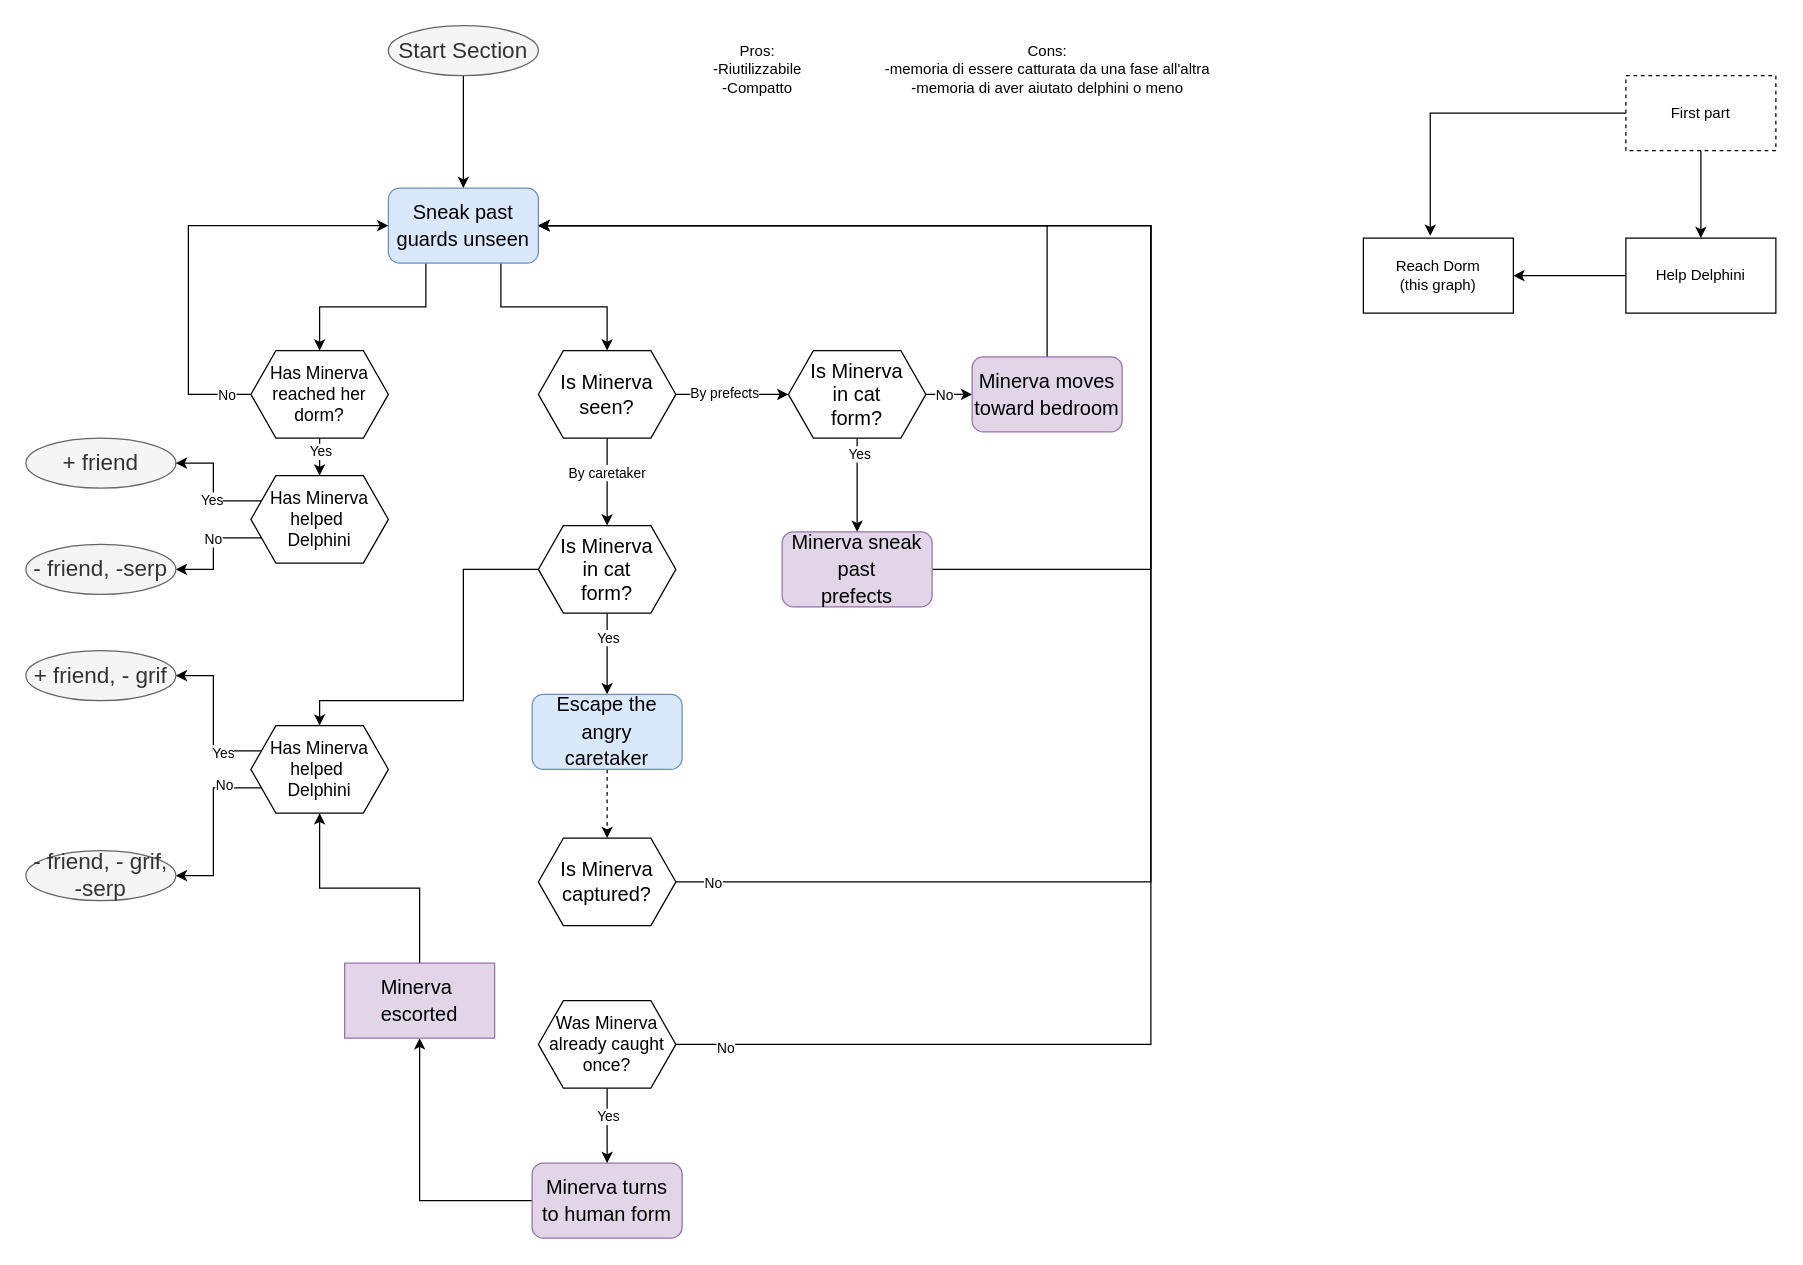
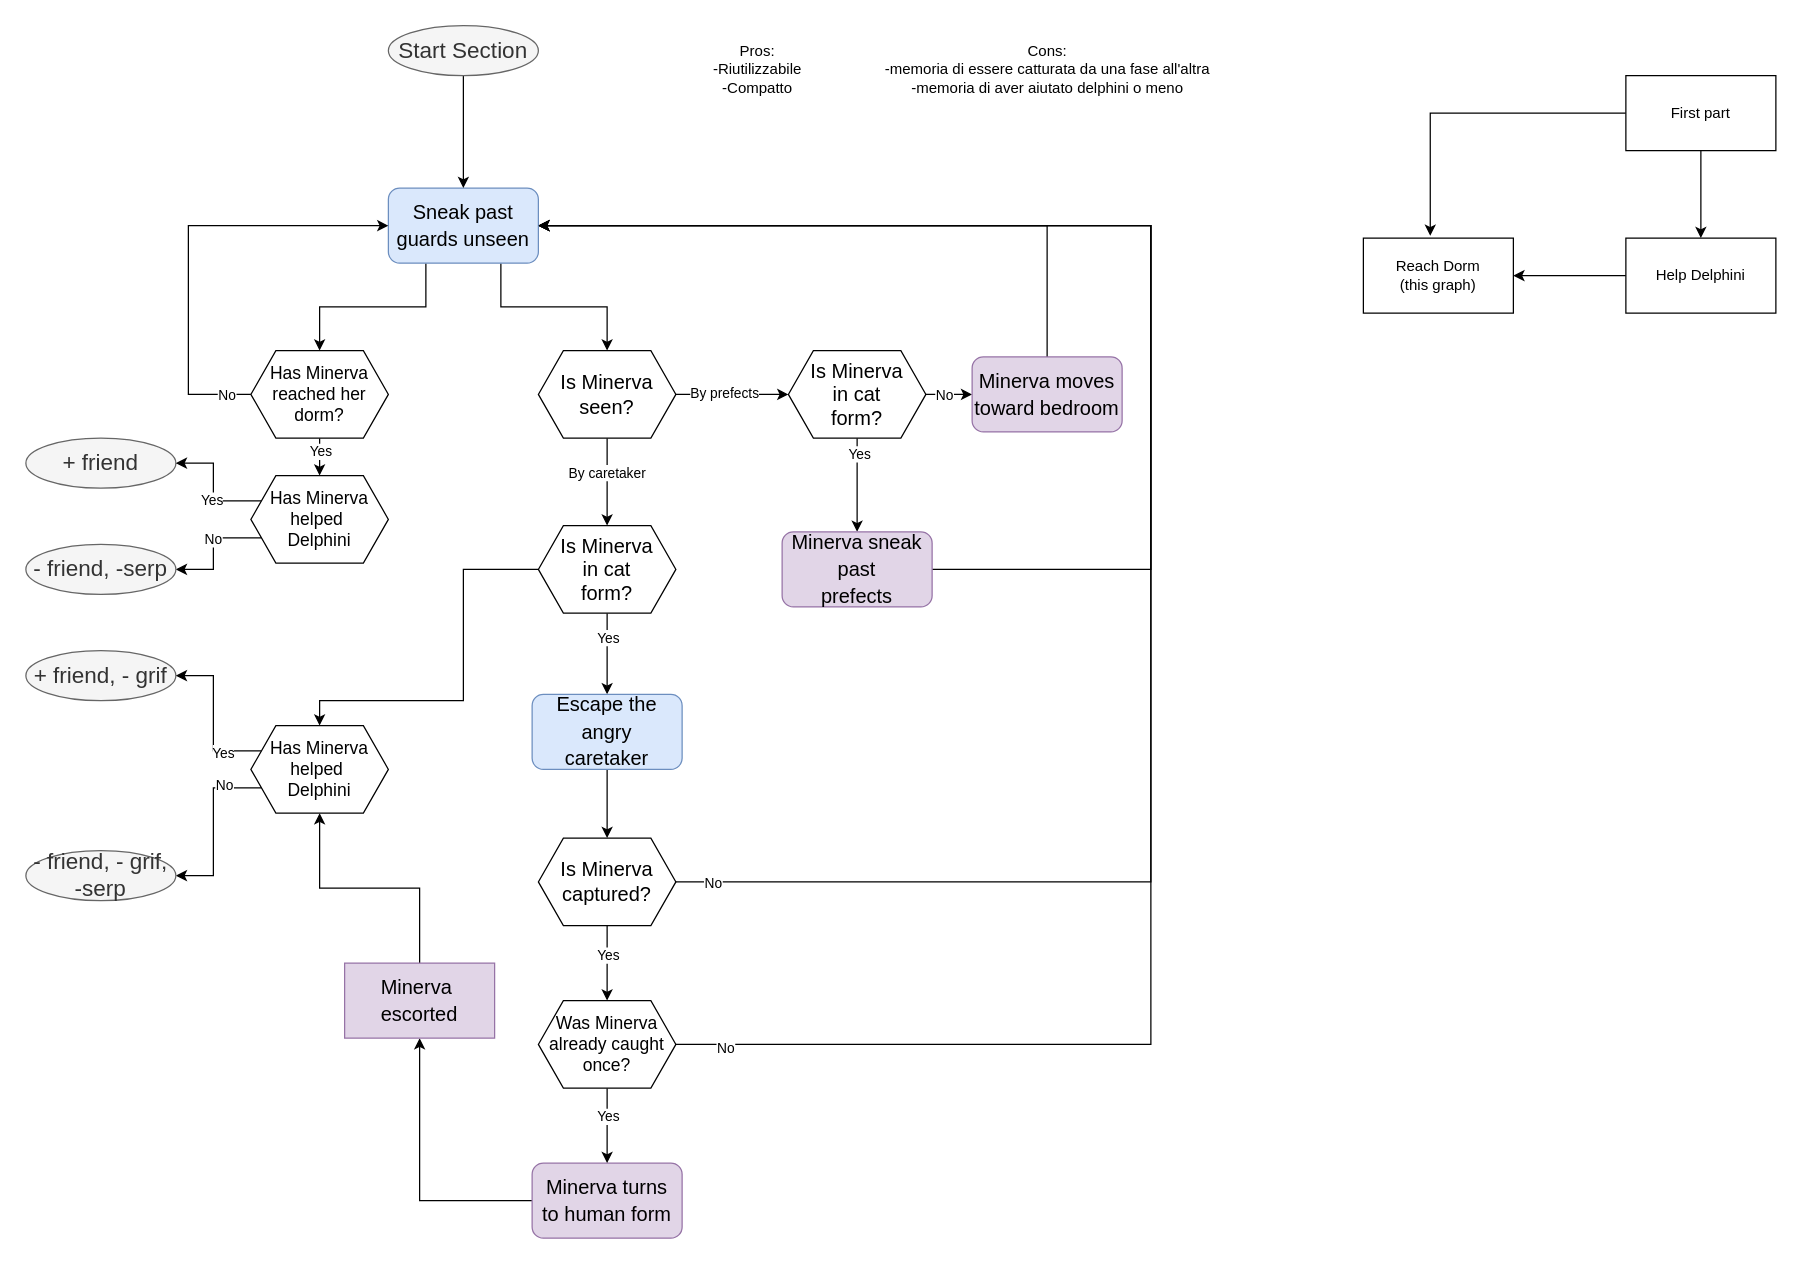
(1701, 113) -> (1701, 113)
(607, 801) -> (607, 801)
none -> (607, 959)
